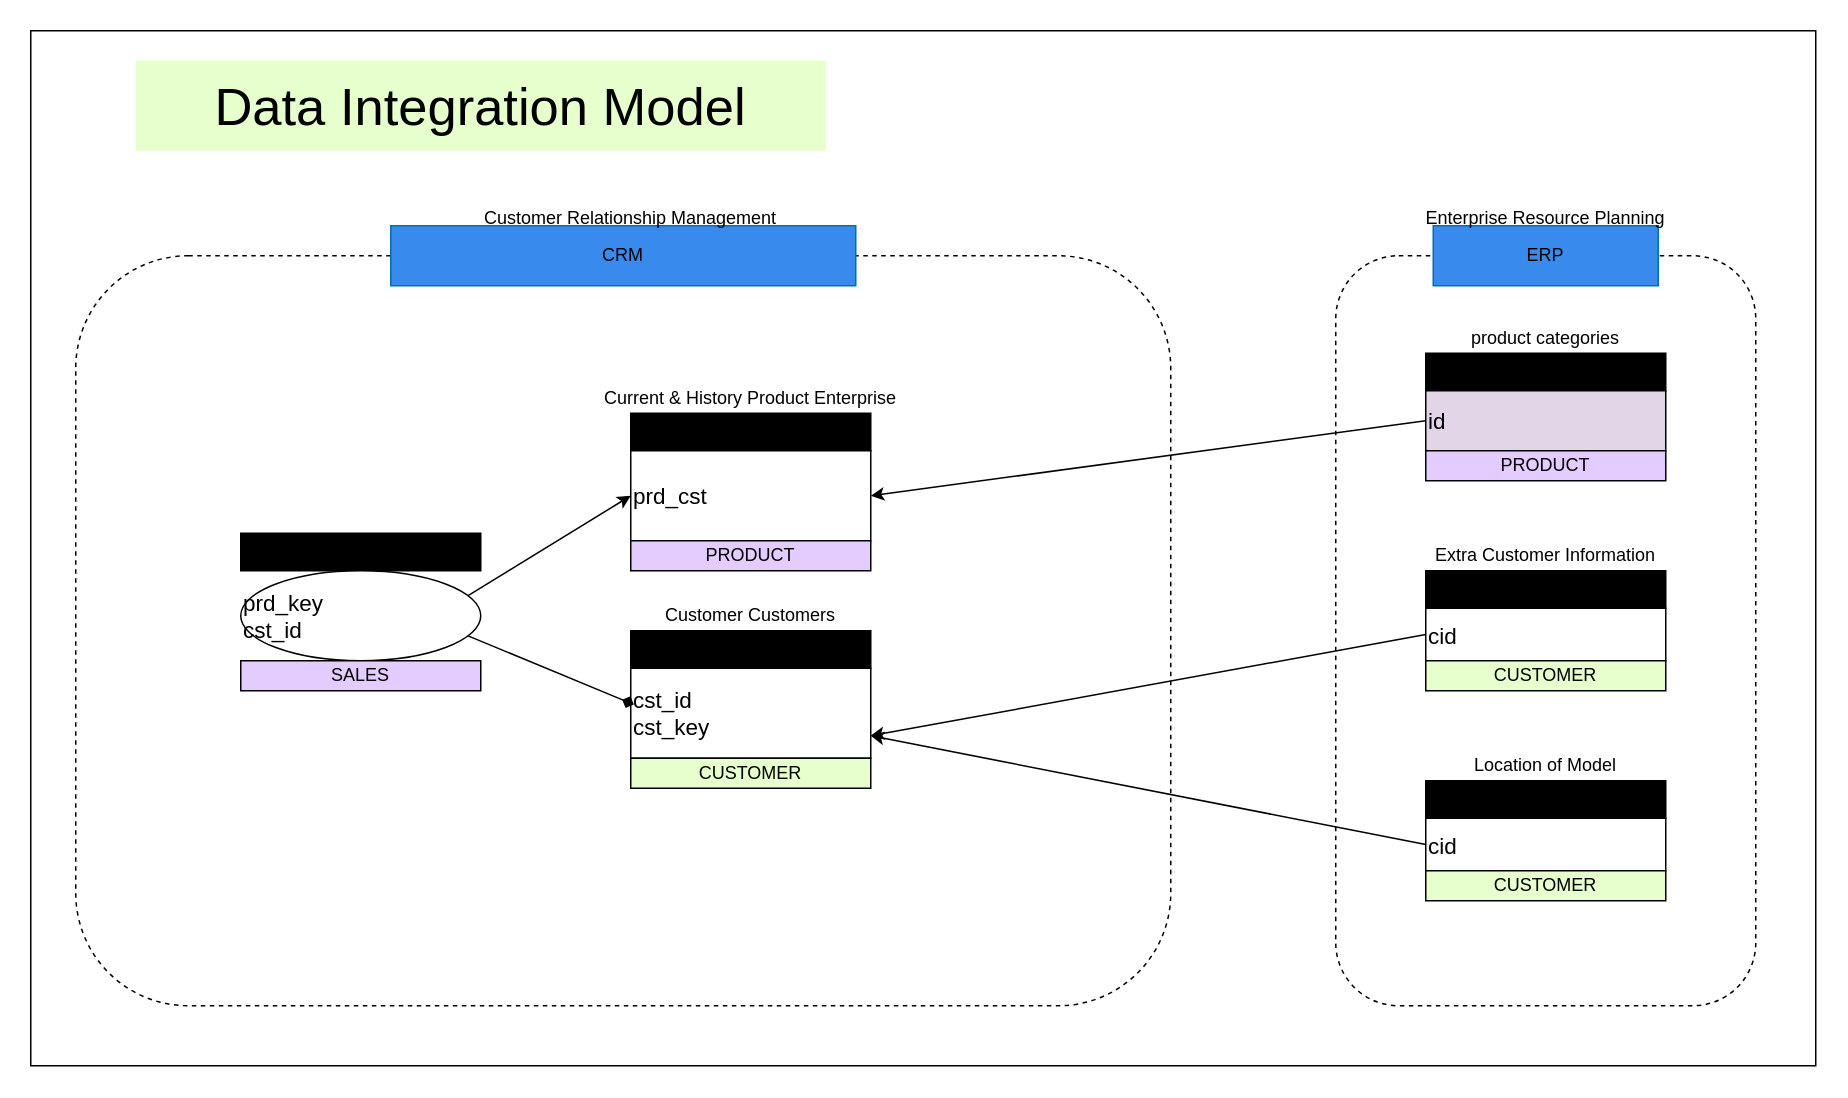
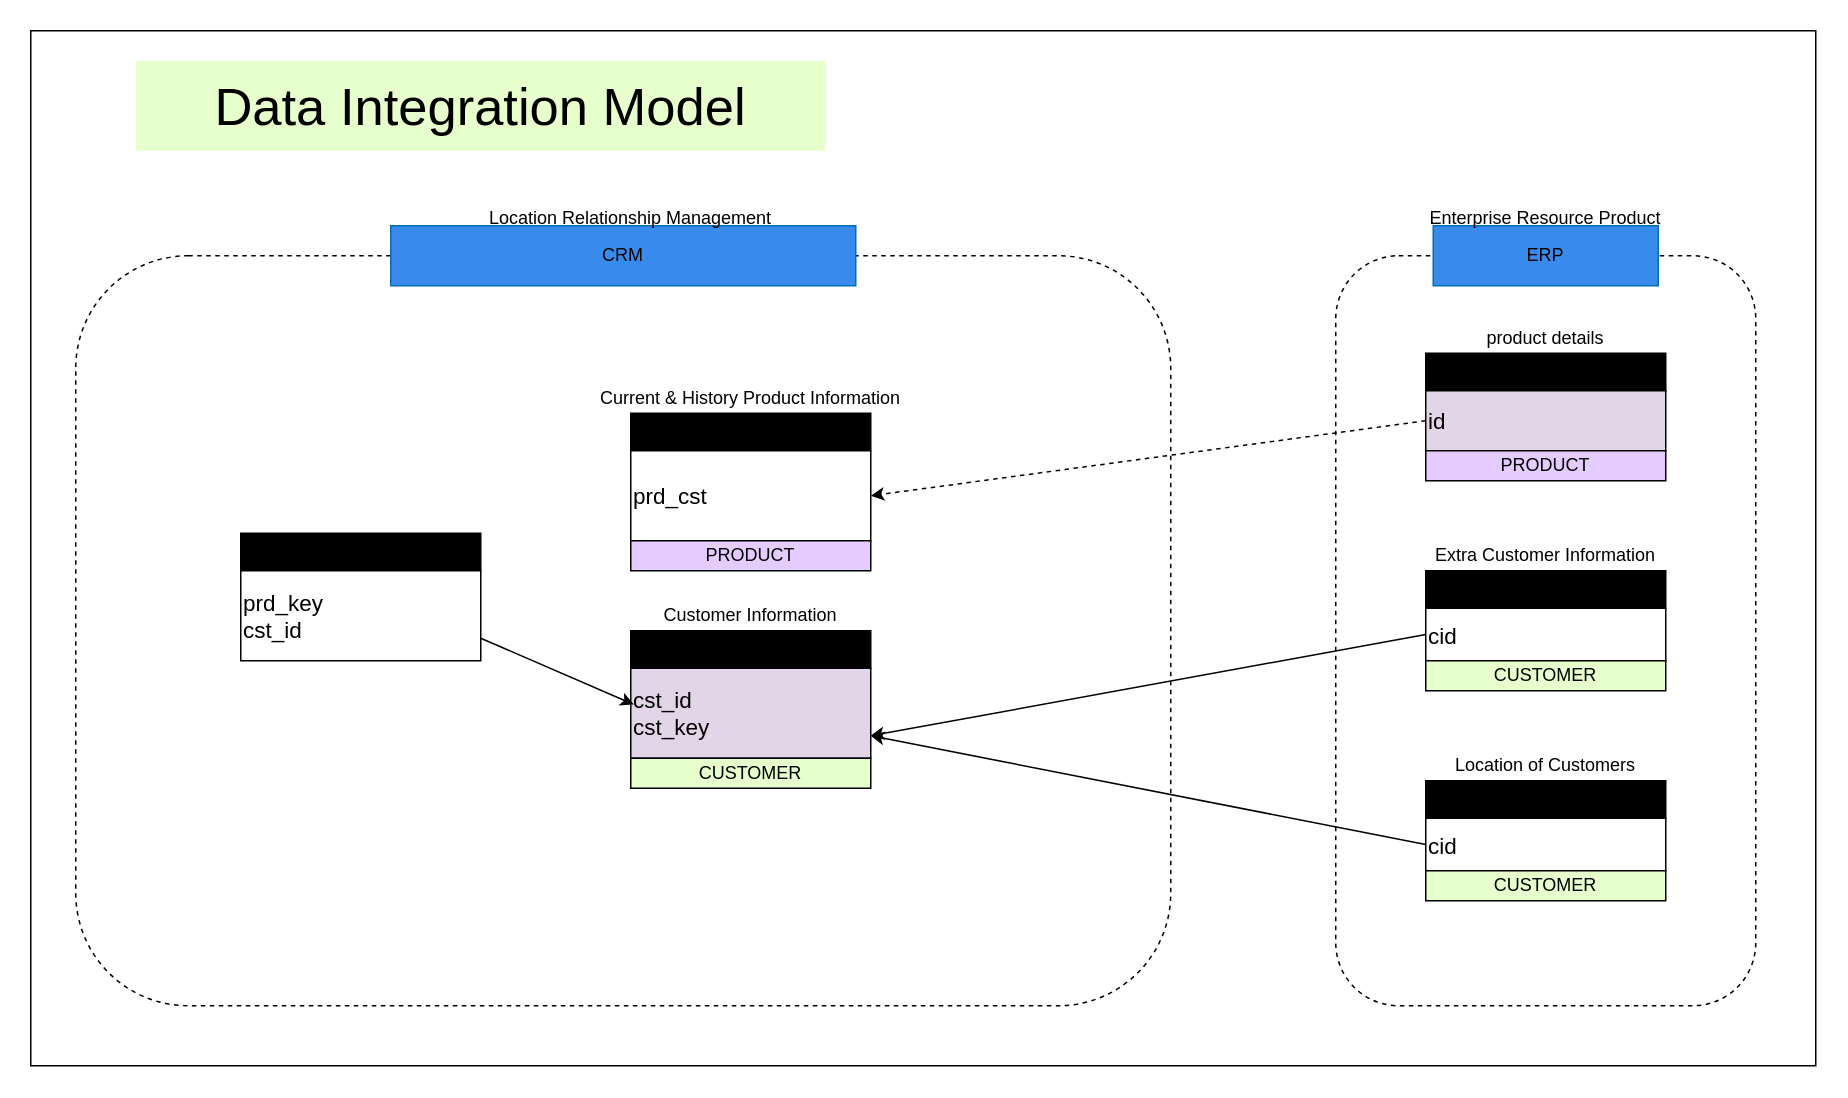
(631, 218) -> (631, 218)
(1546, 218) -> (1546, 218)
(1546, 338) -> (1546, 338)
(751, 398) -> (751, 398)
(1151, 458) -> (1151, 458)
(545, 548) -> none
(361, 616) -> (361, 616)
(751, 616) -> (751, 616)
(361, 676) -> none
(622, 700) -> (623, 700)
(751, 713) -> (751, 713)
(1546, 766) -> (1546, 766)
